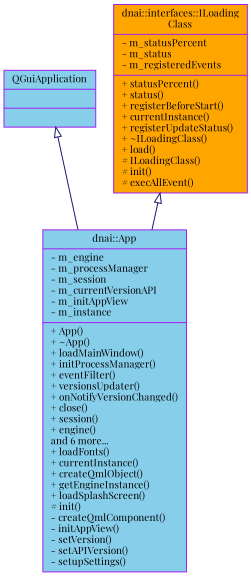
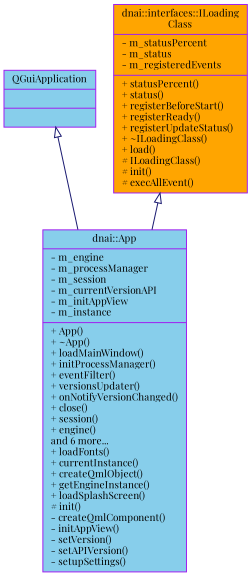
(166, 117) -> (161, 117)
